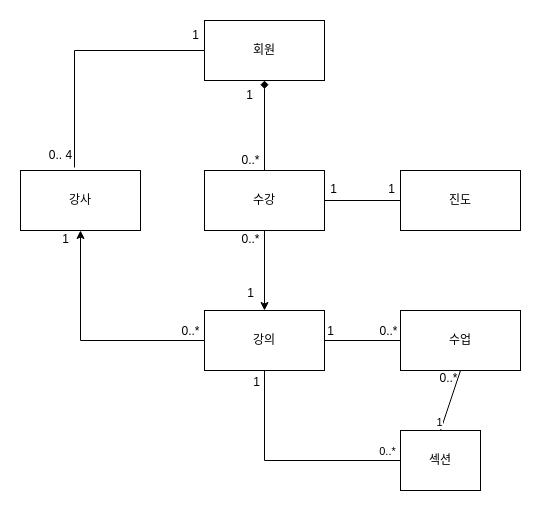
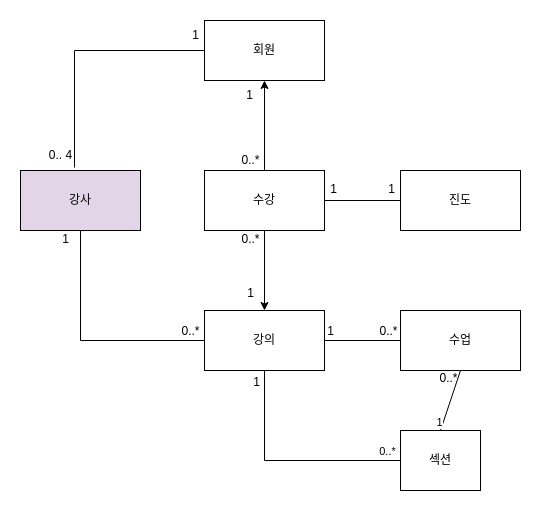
(265, 89) -> (265, 88)
(81, 201) -> (81, 201)
(81, 238) -> (81, 236)
